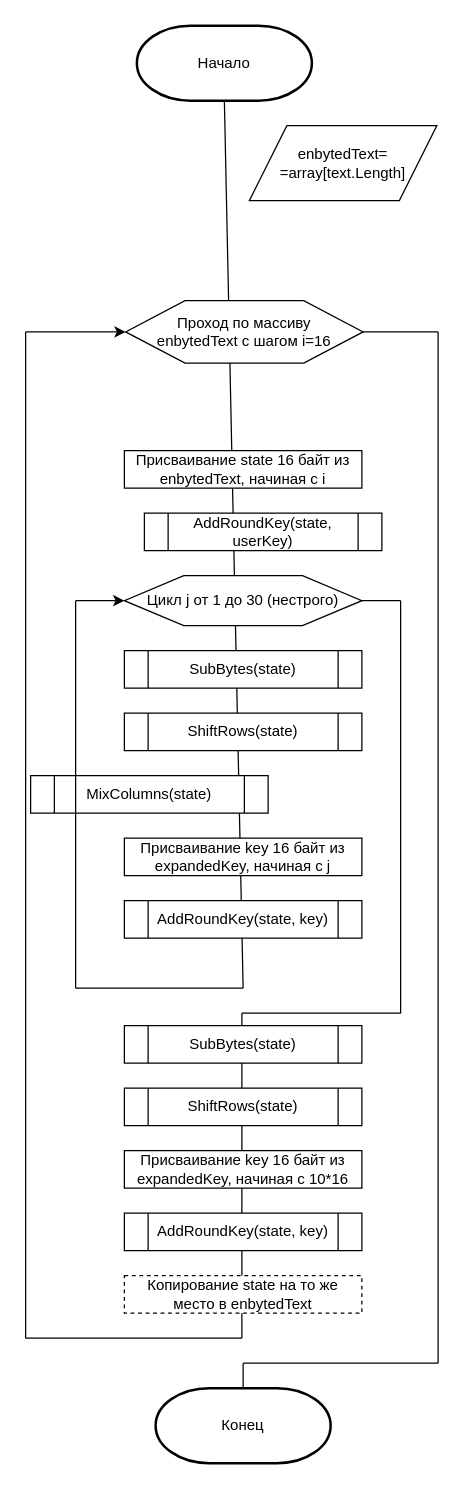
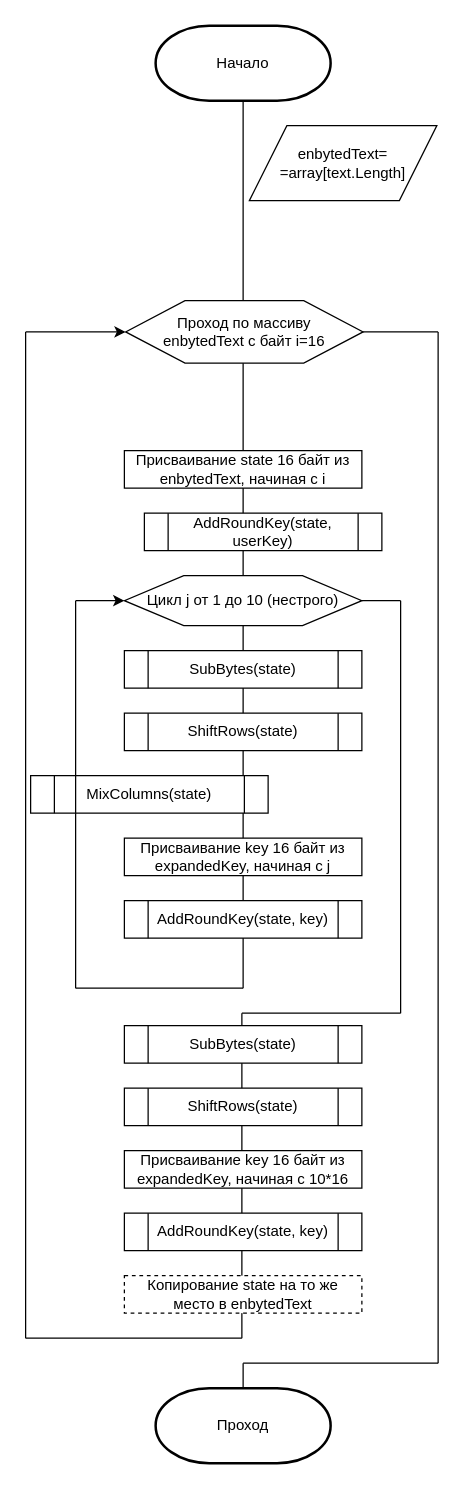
(224, 63) -> (243, 63)
(244, 332) -> (244, 332)
(243, 601) -> (243, 601)
(243, 1426) -> (243, 1426)
